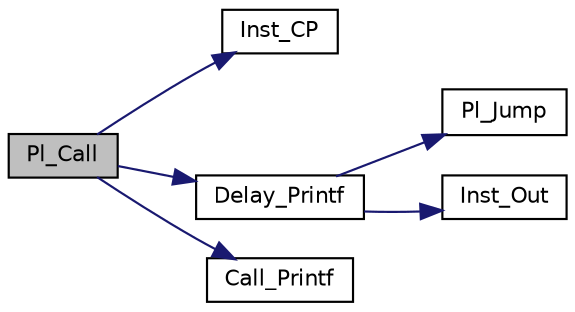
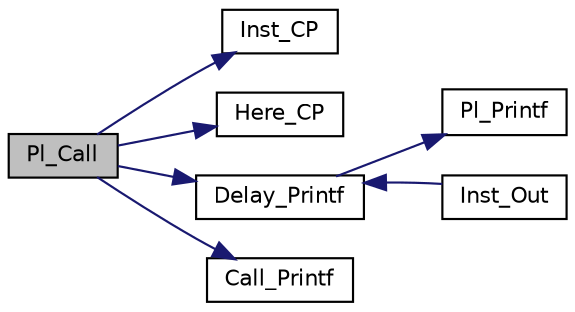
(504, 112) -> (504, 112)
none -> (280, 114)
(392, 212) -> (414, 183)
